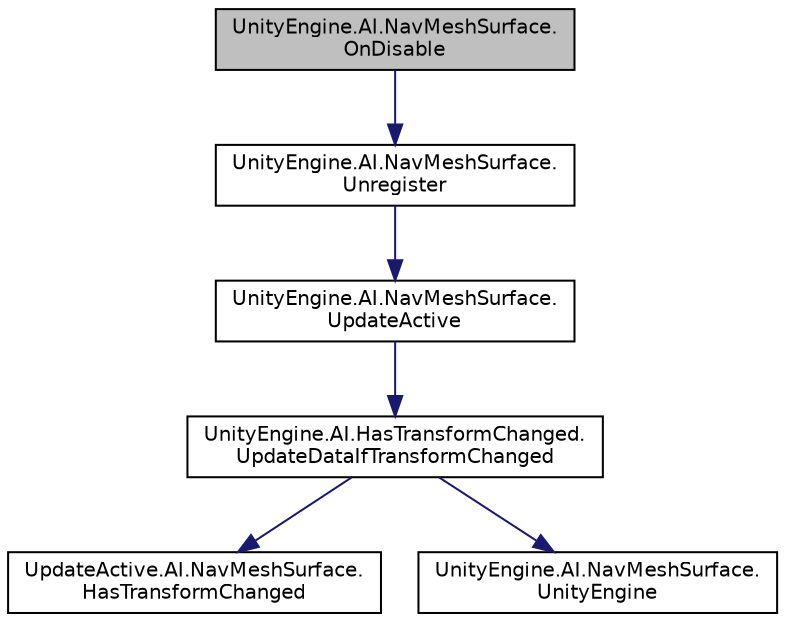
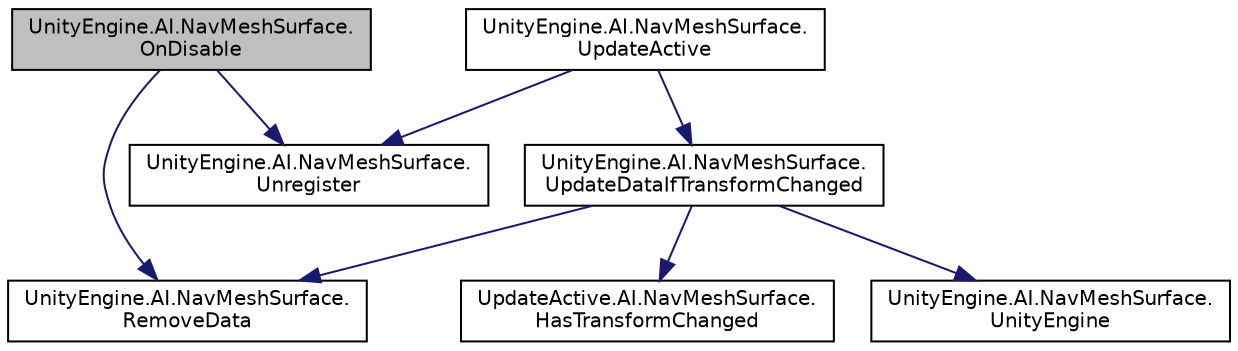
(395, 233) -> (487, 104)
none -> (187, 311)
(395, 447) -> (704, 175)
